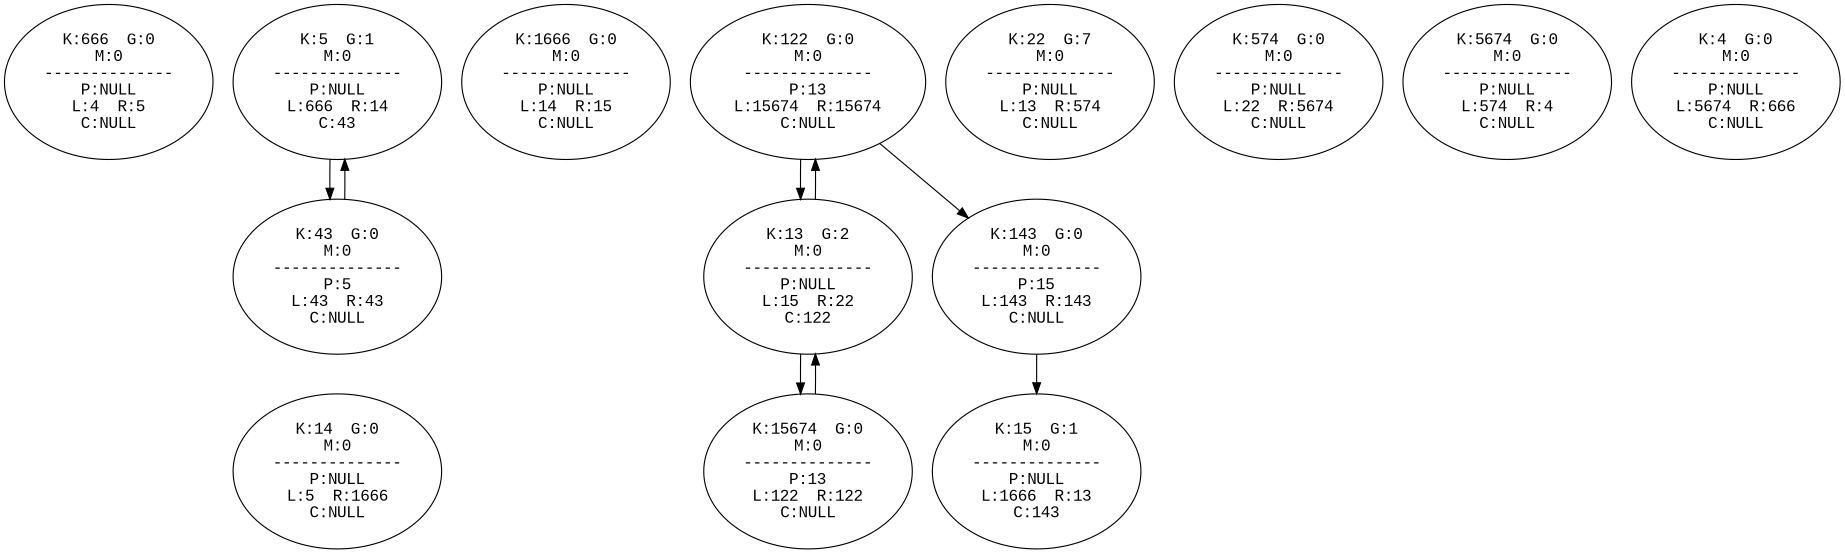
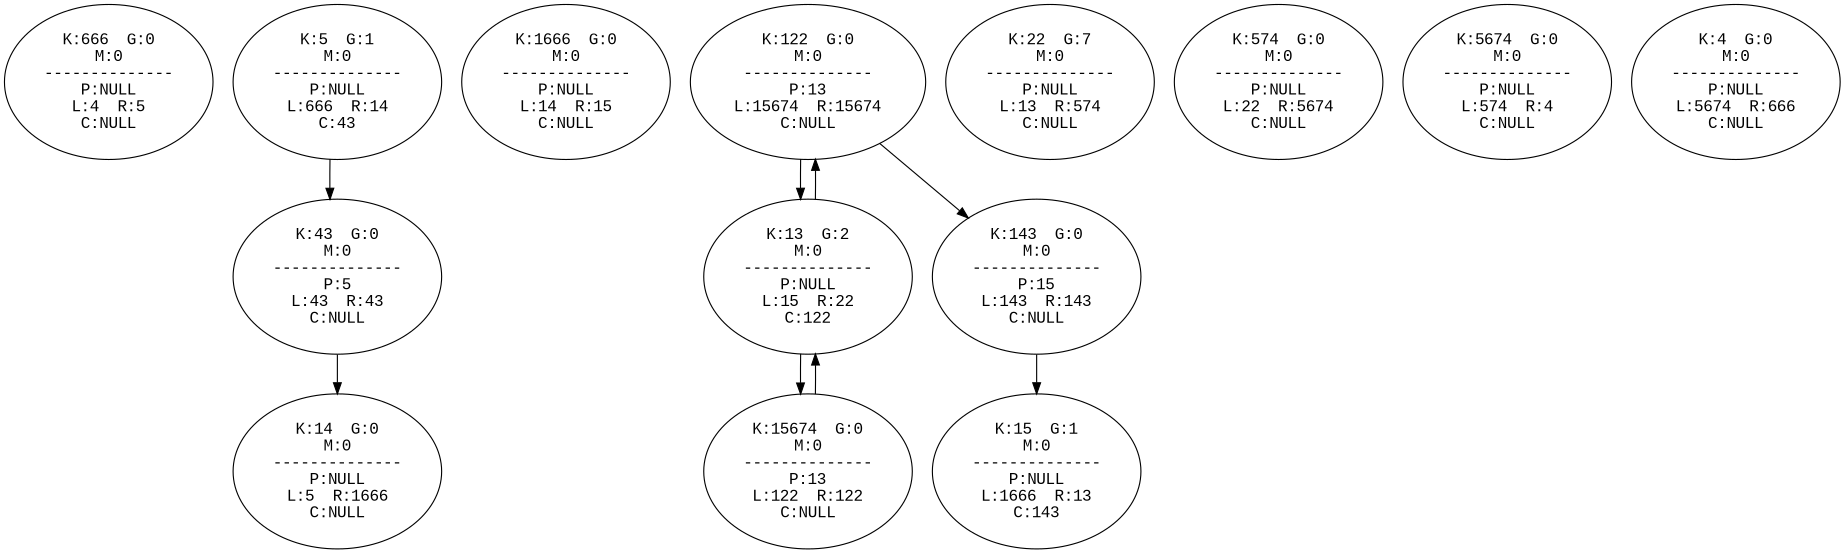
(345, 185) -> (337, 368)
